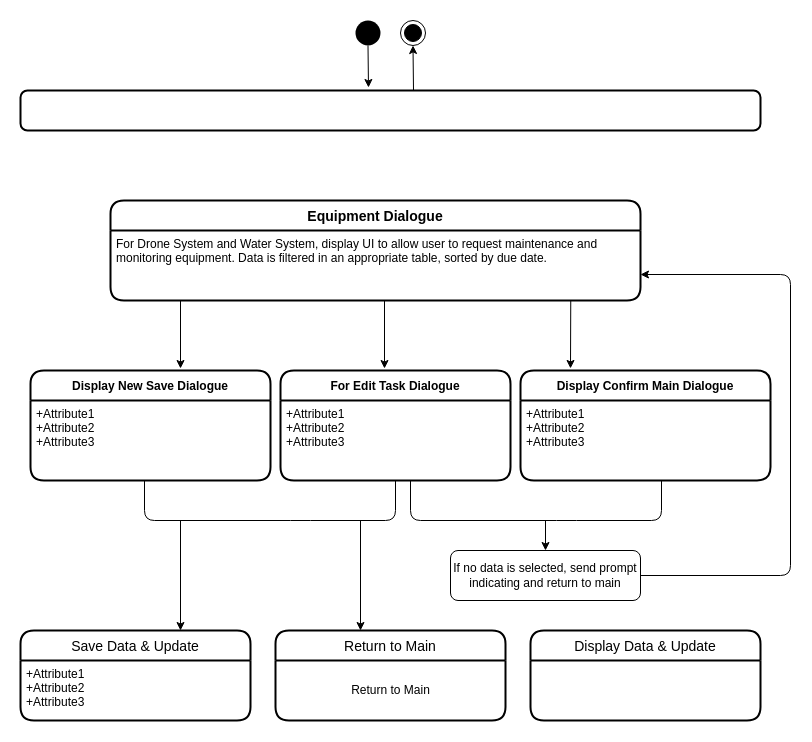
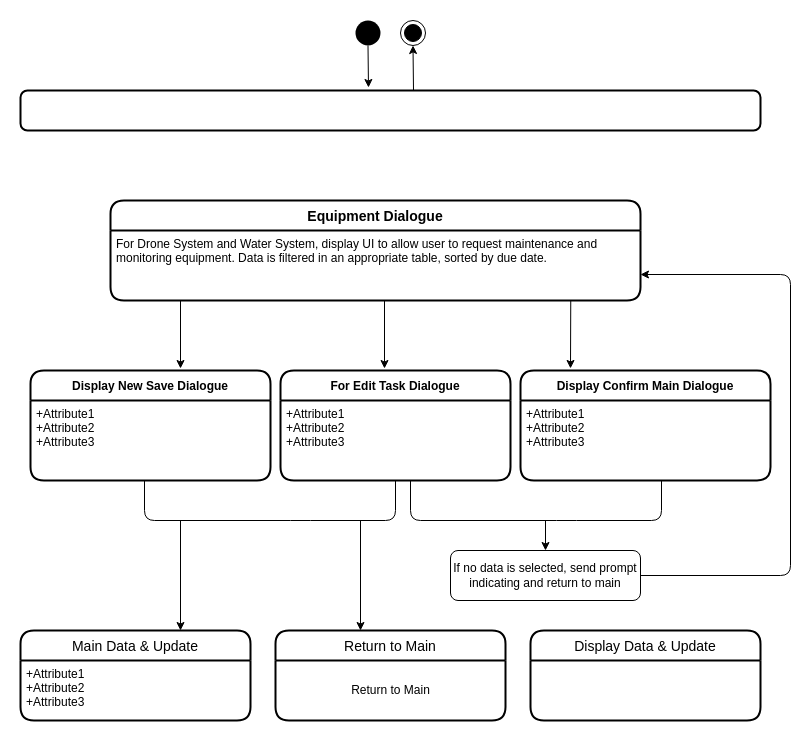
(135, 646) -> (135, 646)
